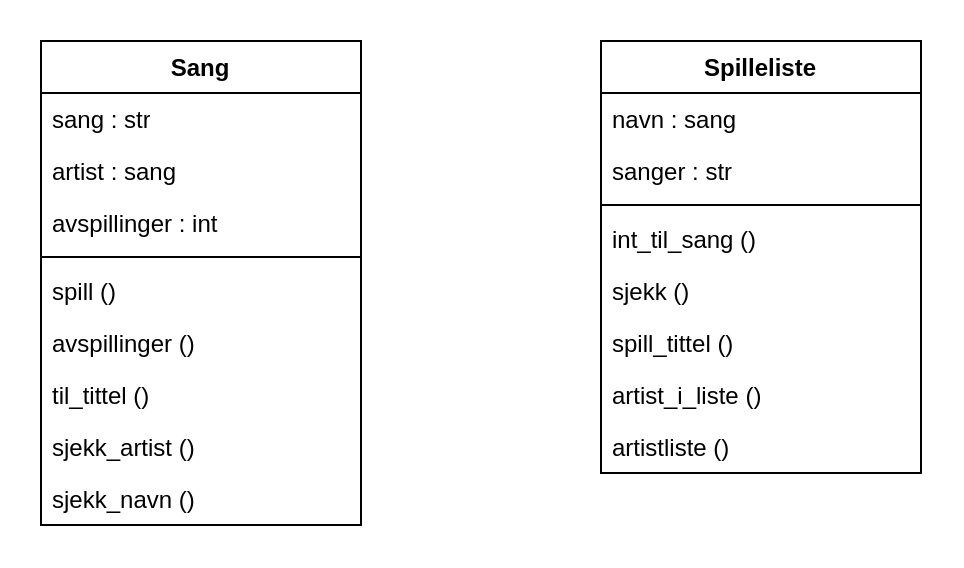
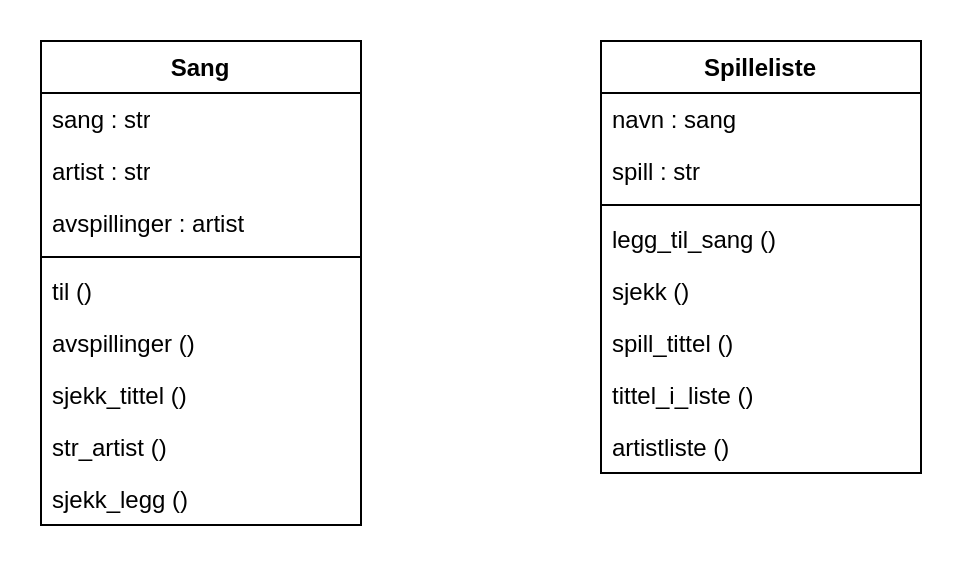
(128, 173) -> (121, 173)
(684, 173) -> (668, 173)
(149, 225) -> (169, 225)
(701, 241) -> (708, 241)
(94, 293) -> (84, 293)
(125, 397) -> (144, 397)
(712, 397) -> (709, 397)
(148, 449) -> (134, 449)
(137, 501) -> (134, 501)
